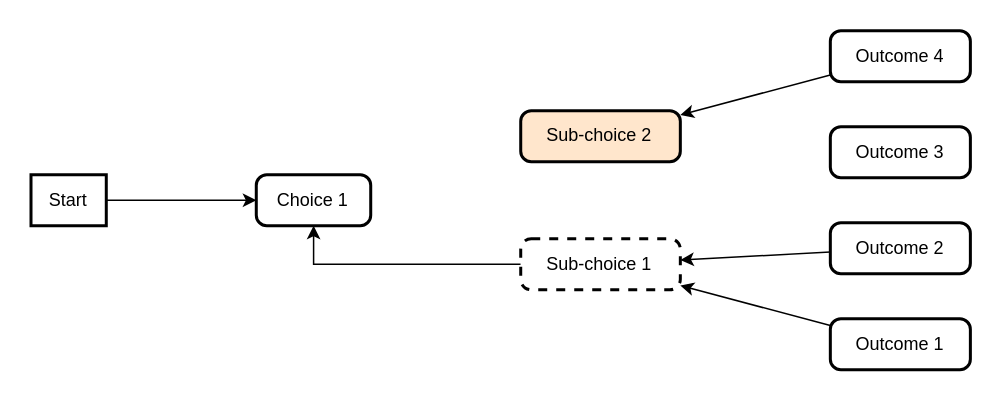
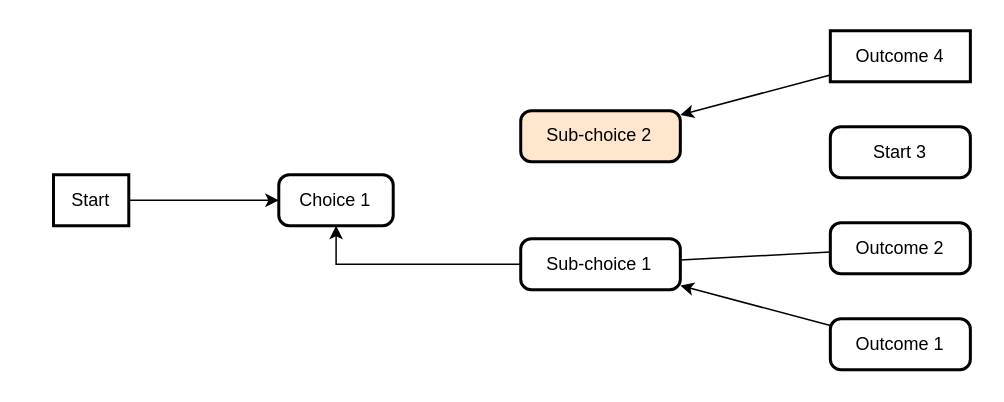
(900, 56) -> (900, 56)
(900, 152) -> (900, 152)
(68, 200) -> (91, 200)
(313, 200) -> (336, 200)
(692, 259) -> (687, 260)
(600, 264) -> (600, 264)
